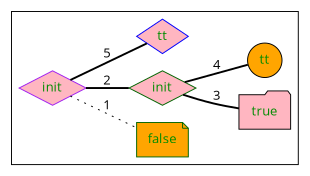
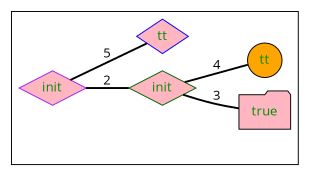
(162, 140) -> none
